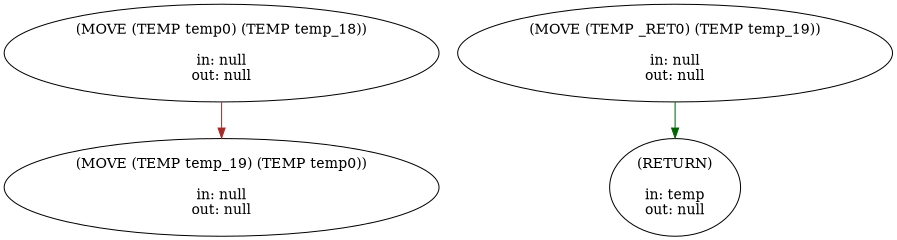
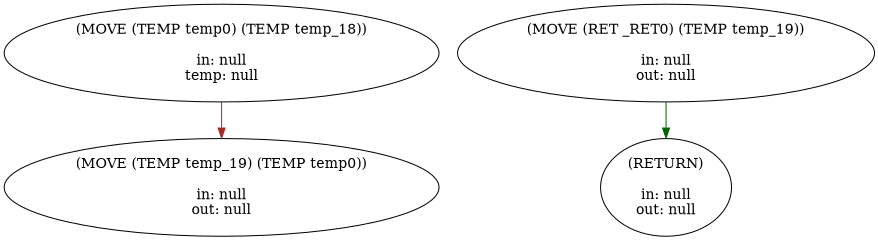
(222, 53) -> (222, 53)
(675, 53) -> (666, 53)
(675, 187) -> (666, 187)
